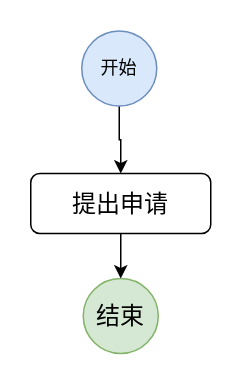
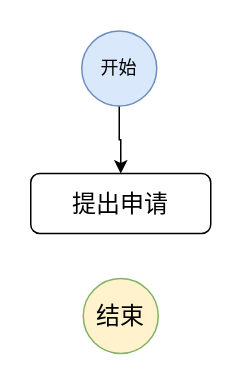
(121, 261) -> none
(121, 316) -> (121, 316)
